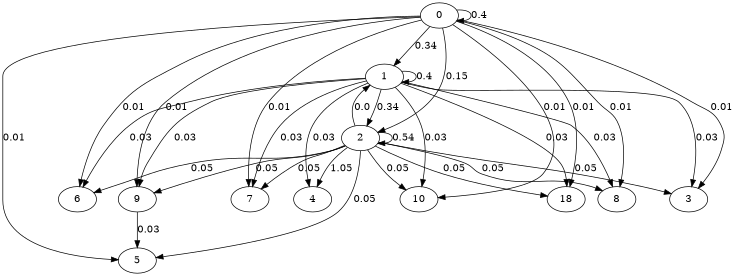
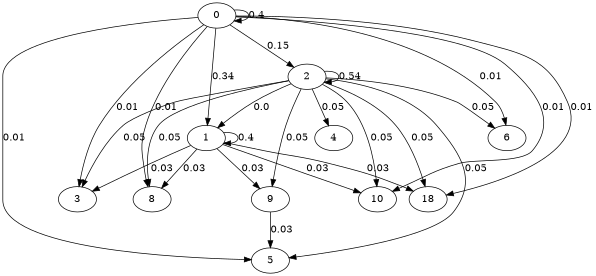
(247, 56) -> none
(210, 97) -> none
(376, 105) -> none
(317, 119) -> none
(342, 169) -> (333, 107)
(250, 199) -> none
